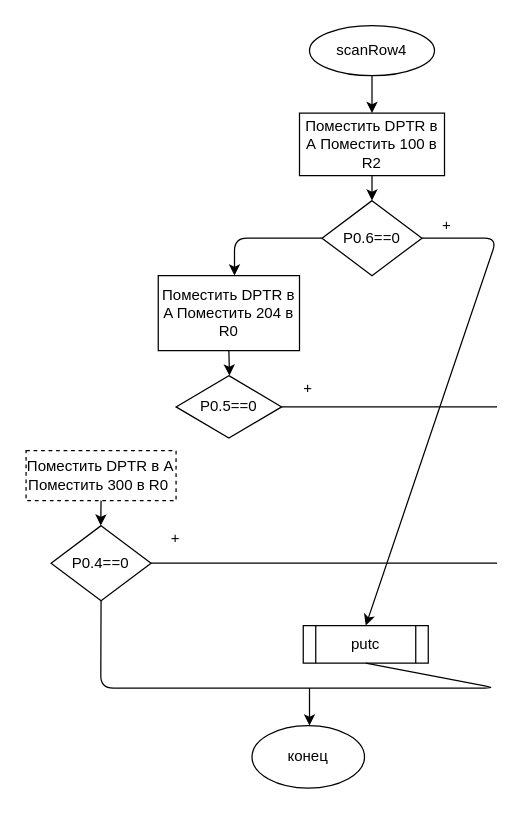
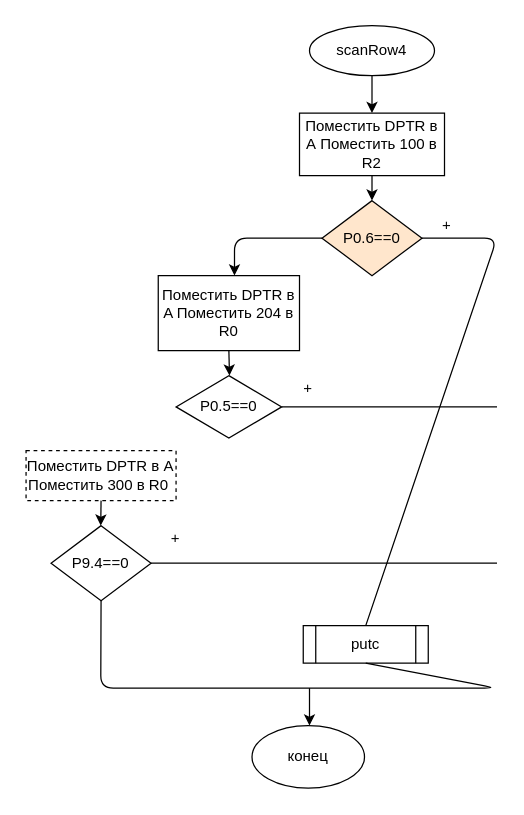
(372, 238) -> (372, 238)
(101, 563) -> (101, 563)
(369, 616) -> (368, 619)
